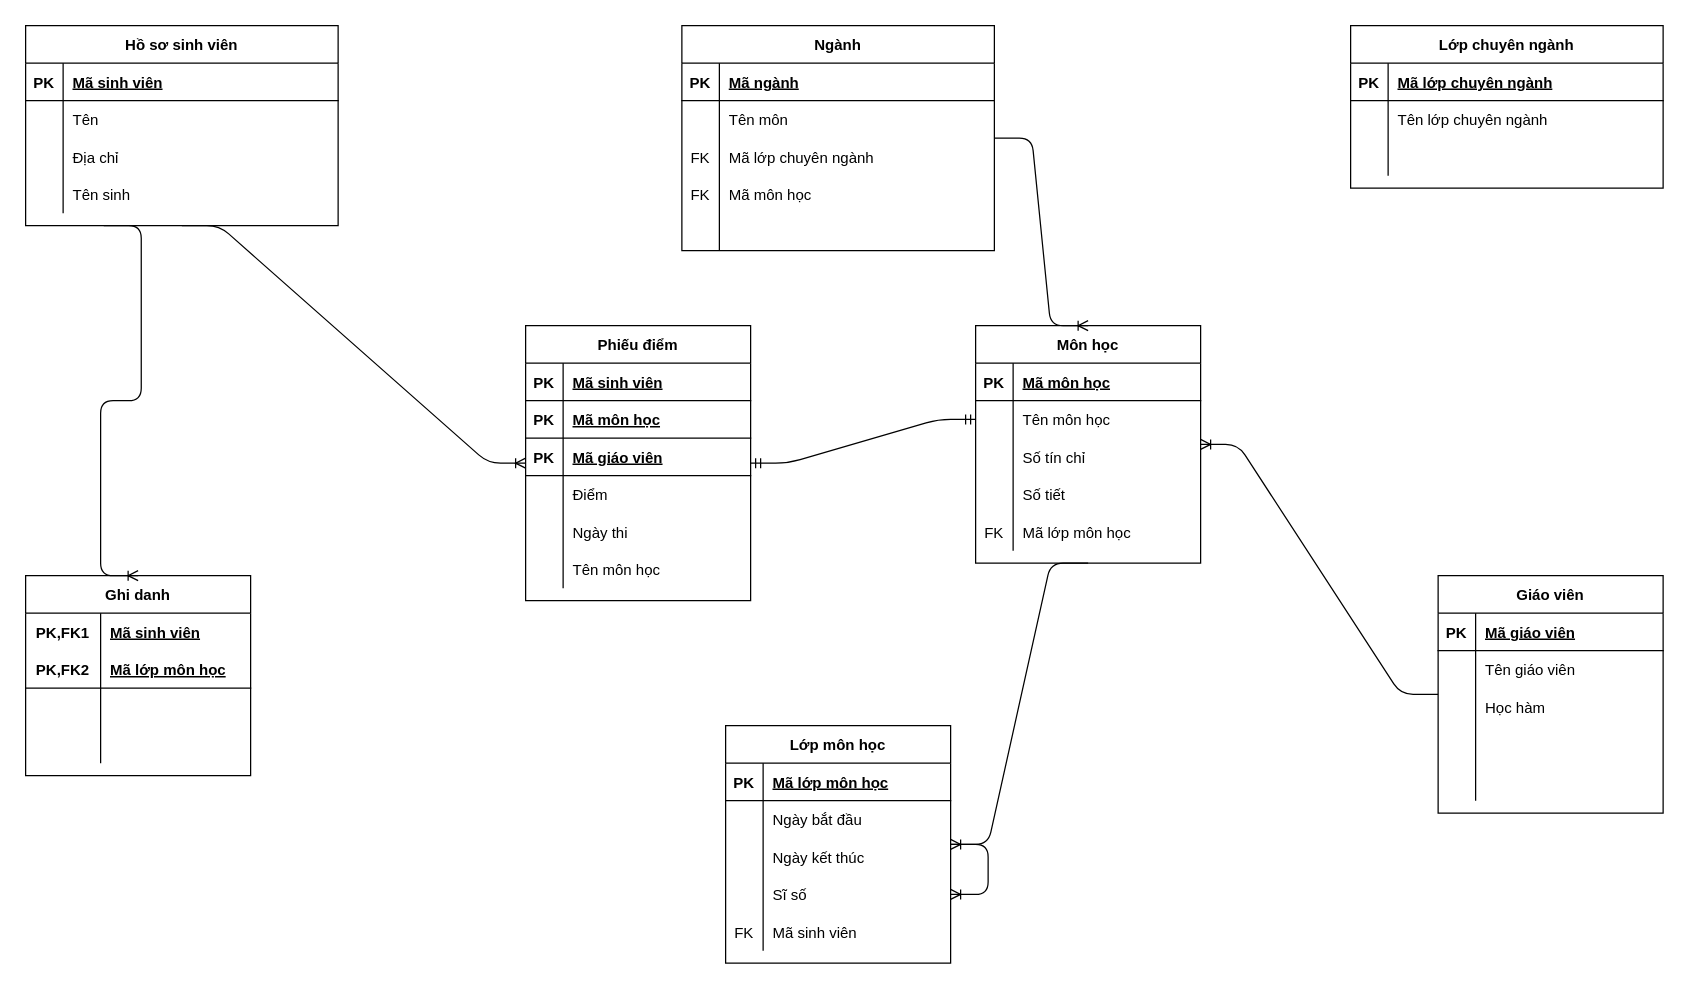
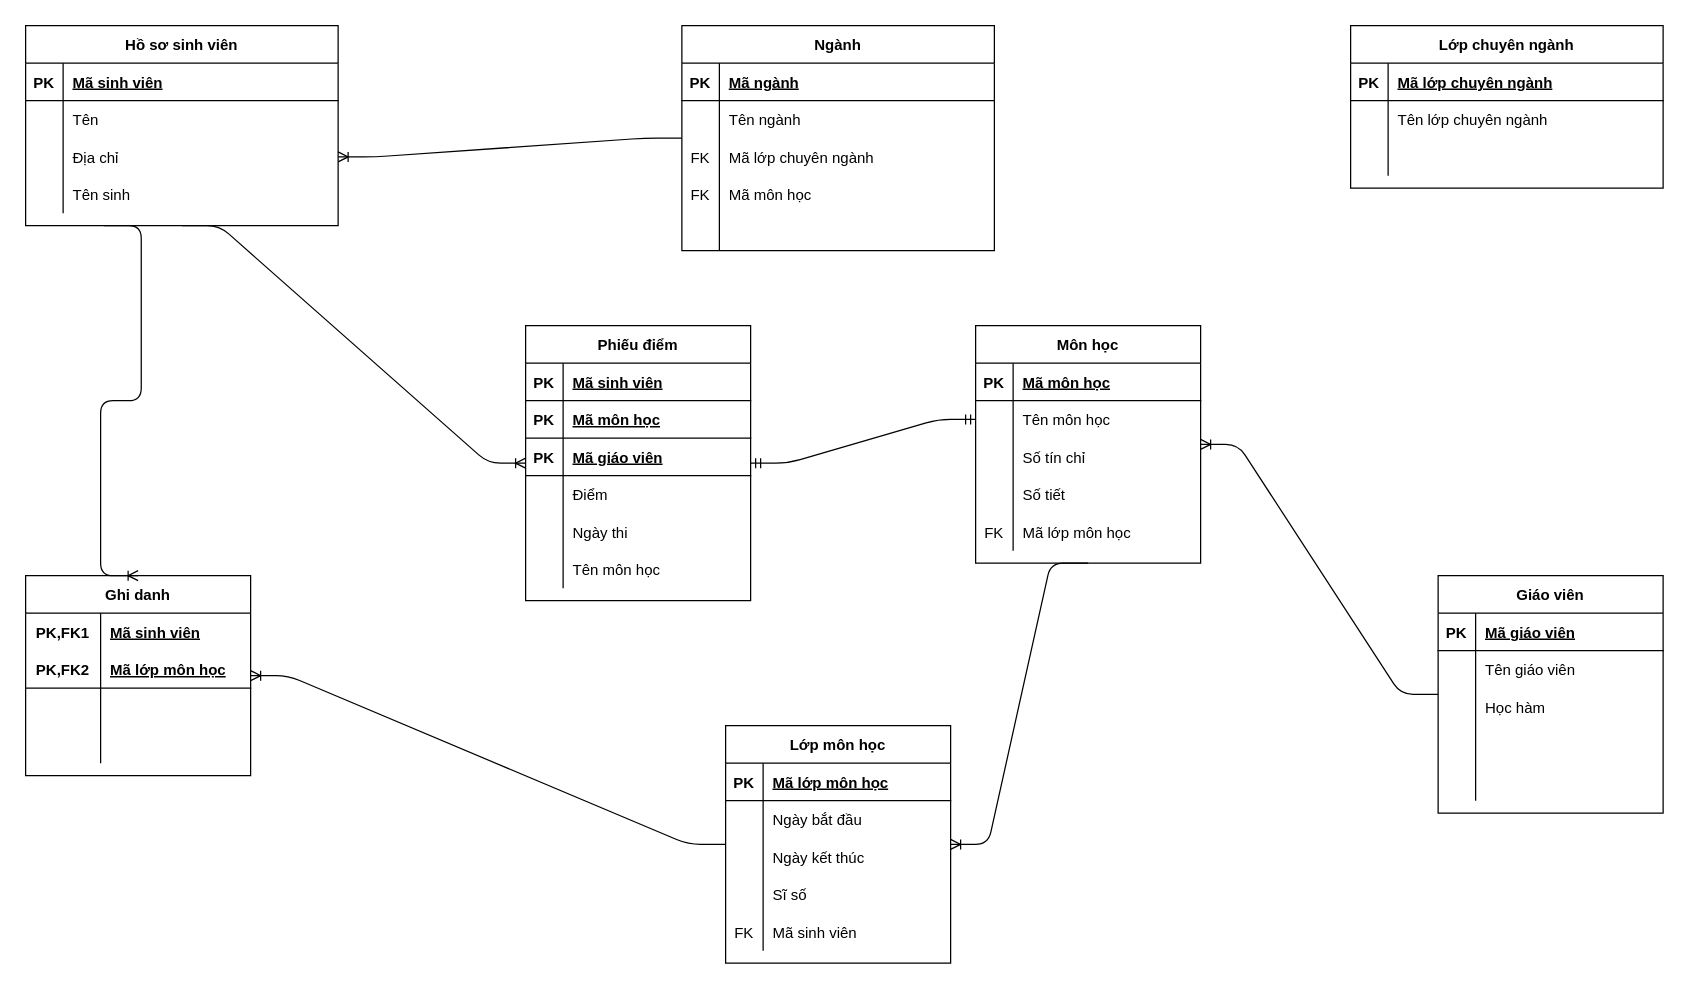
(756, 120) -> (765, 120)
(1040, 218) -> (510, 148)
(988, 883) -> (488, 760)
